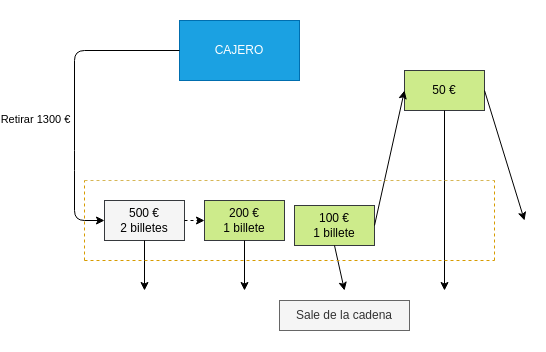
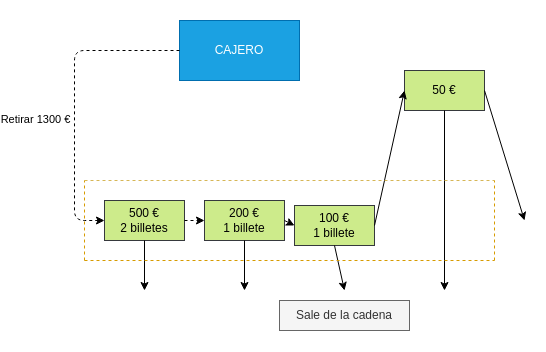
(75, 94) -> (75, 94)
(145, 221) -> (145, 221)
none -> (287, 222)
